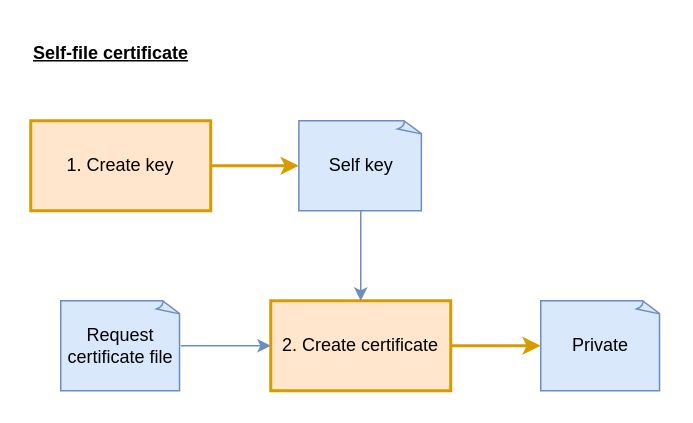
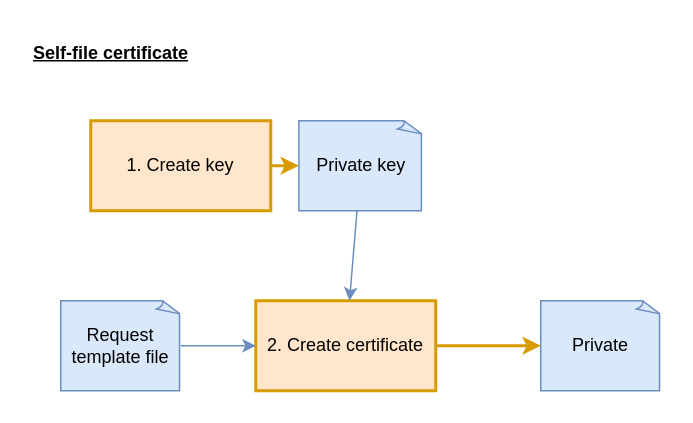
(121, 166) -> (181, 166)
(362, 166) -> (362, 166)
(121, 346) -> (121, 346)
(361, 346) -> (346, 346)
